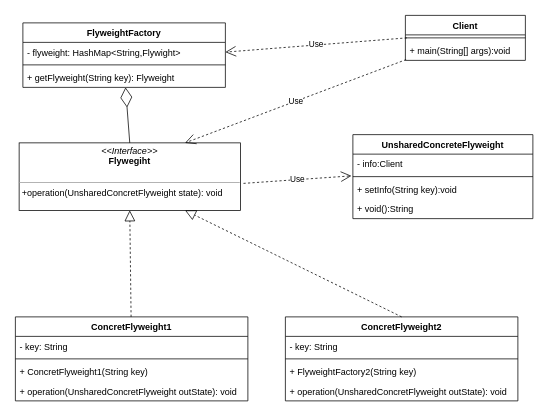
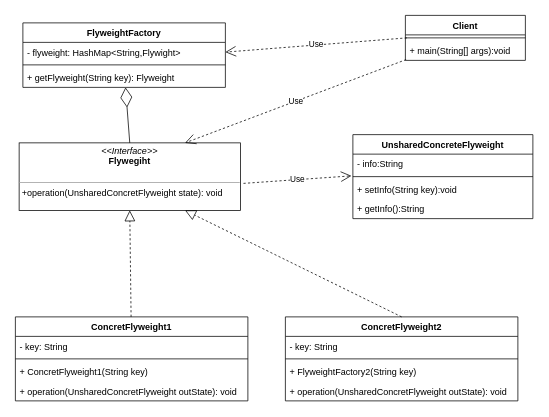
(384, 164) -> (385, 164)
(390, 209) -> (399, 209)
